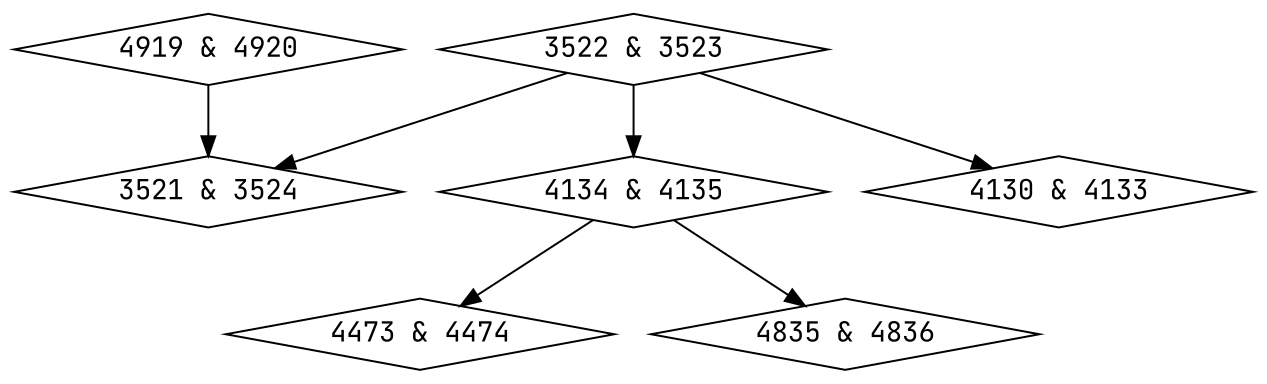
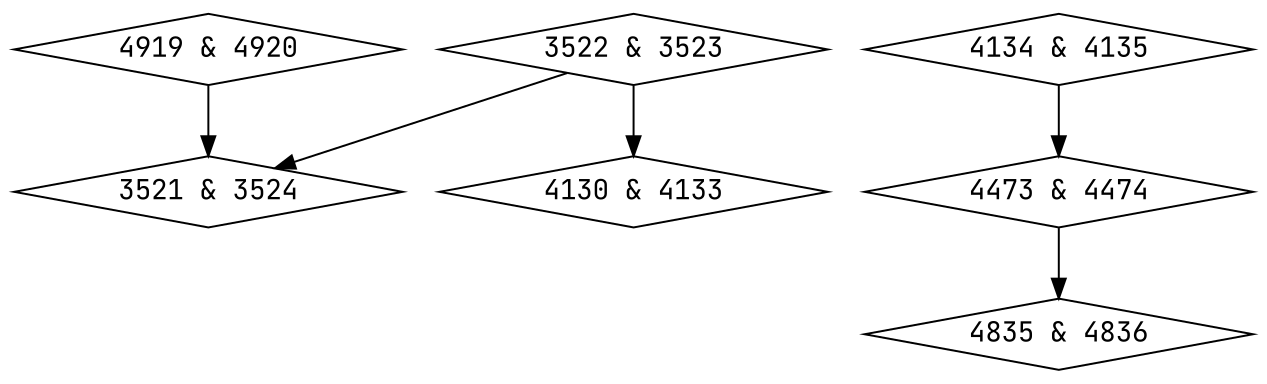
(634, 111) -> none
(731, 258) -> (1059, 253)
